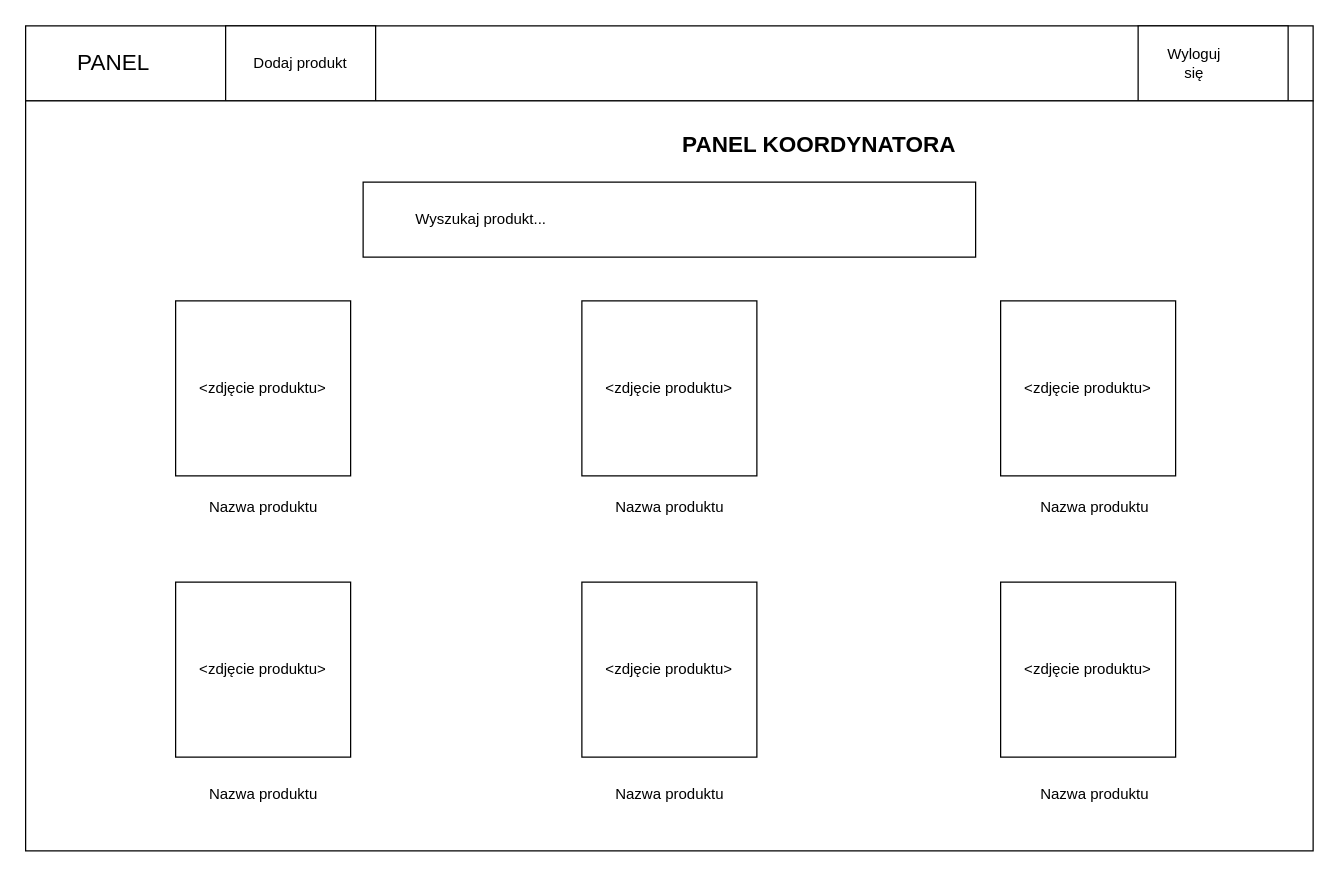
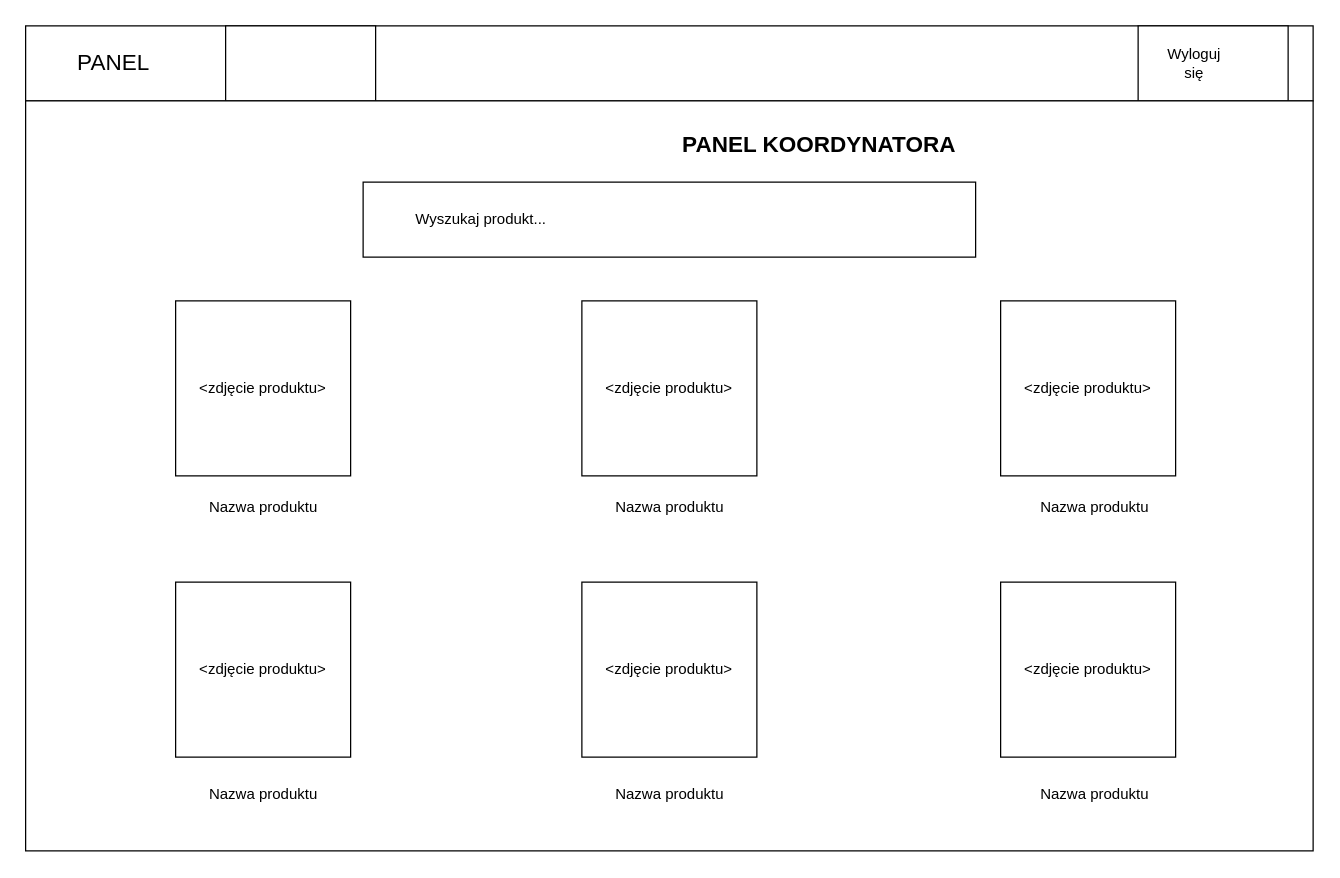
(301, 63) -> none
